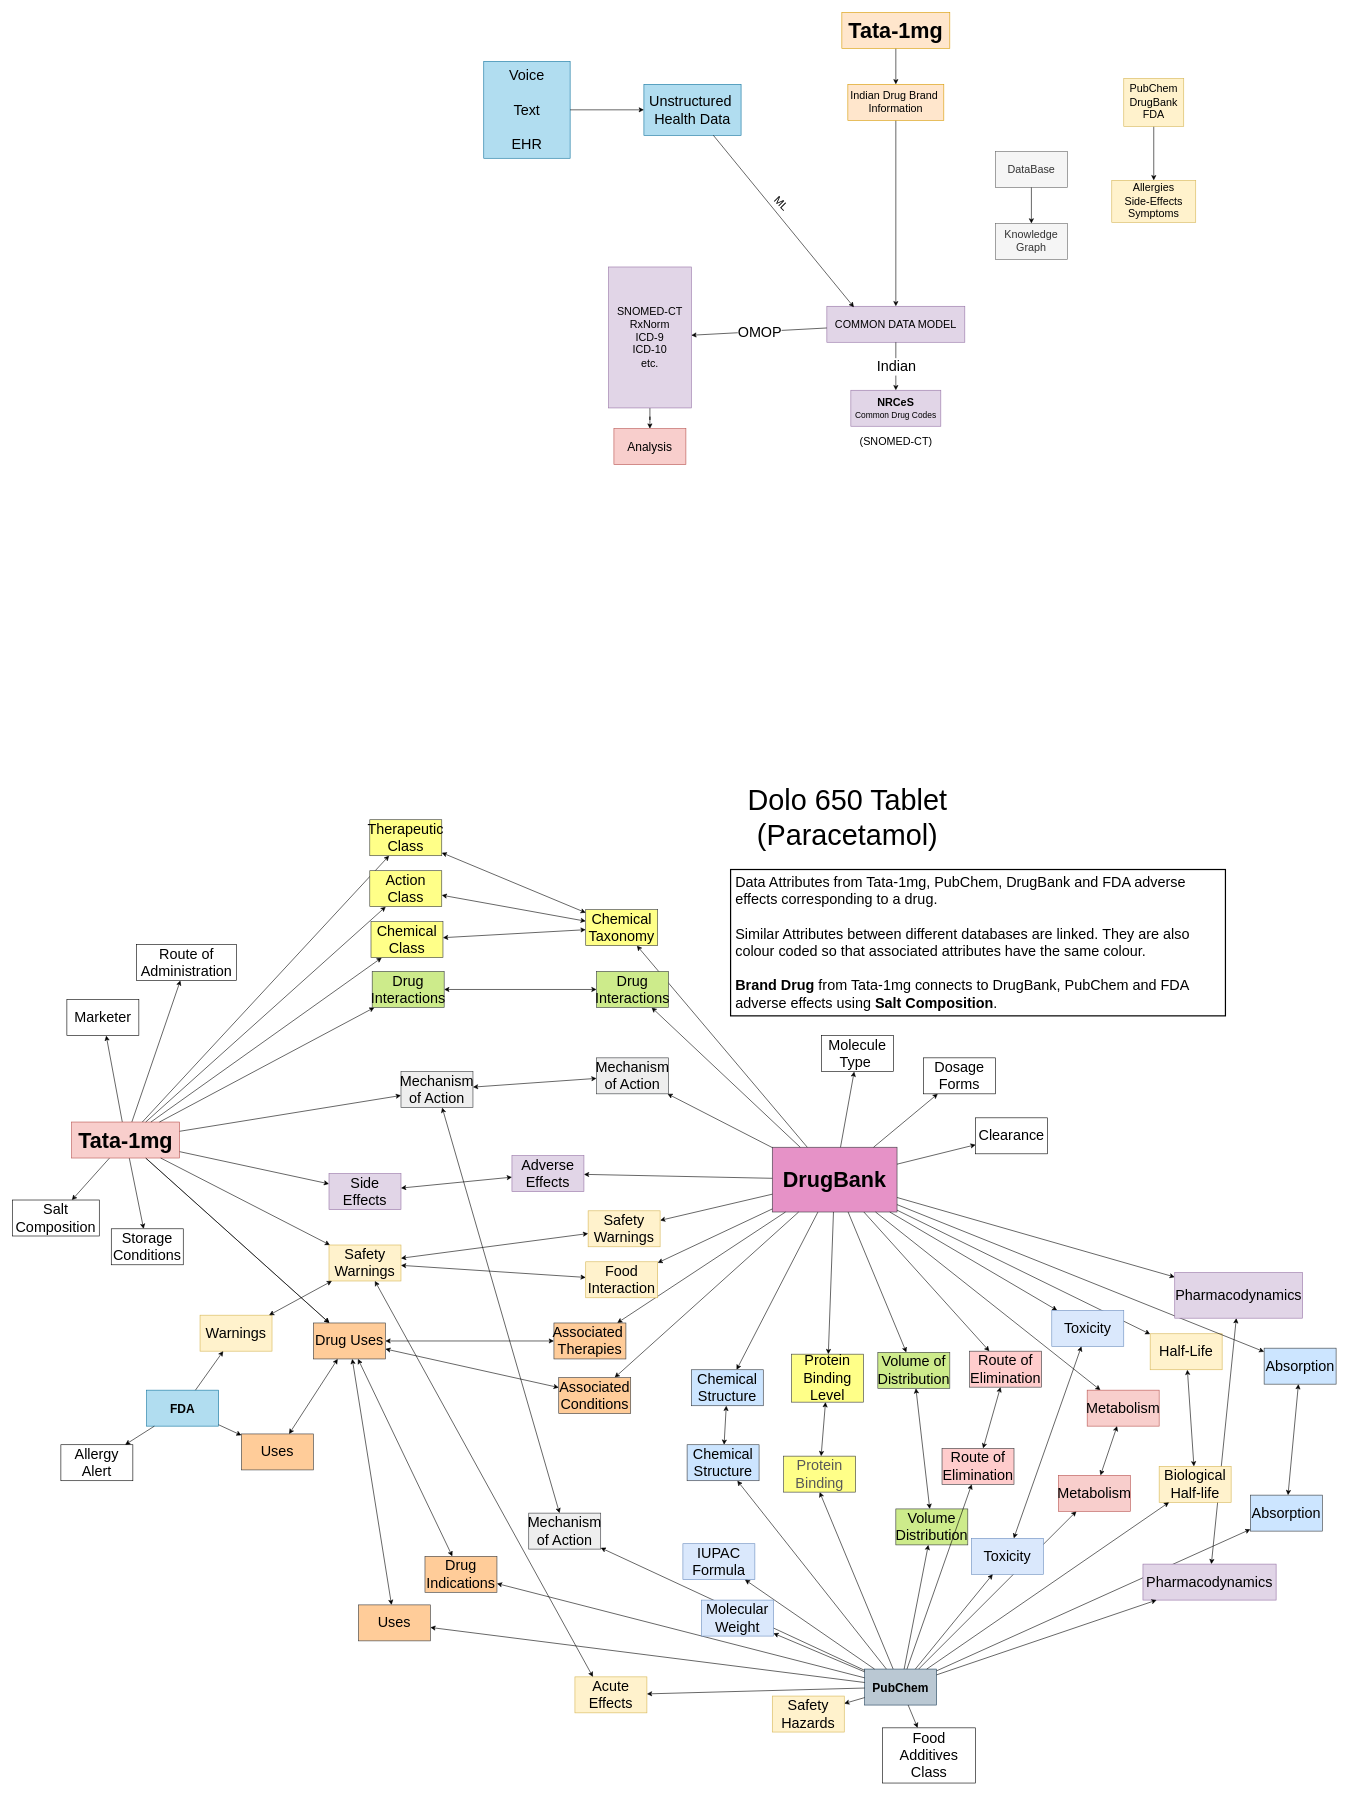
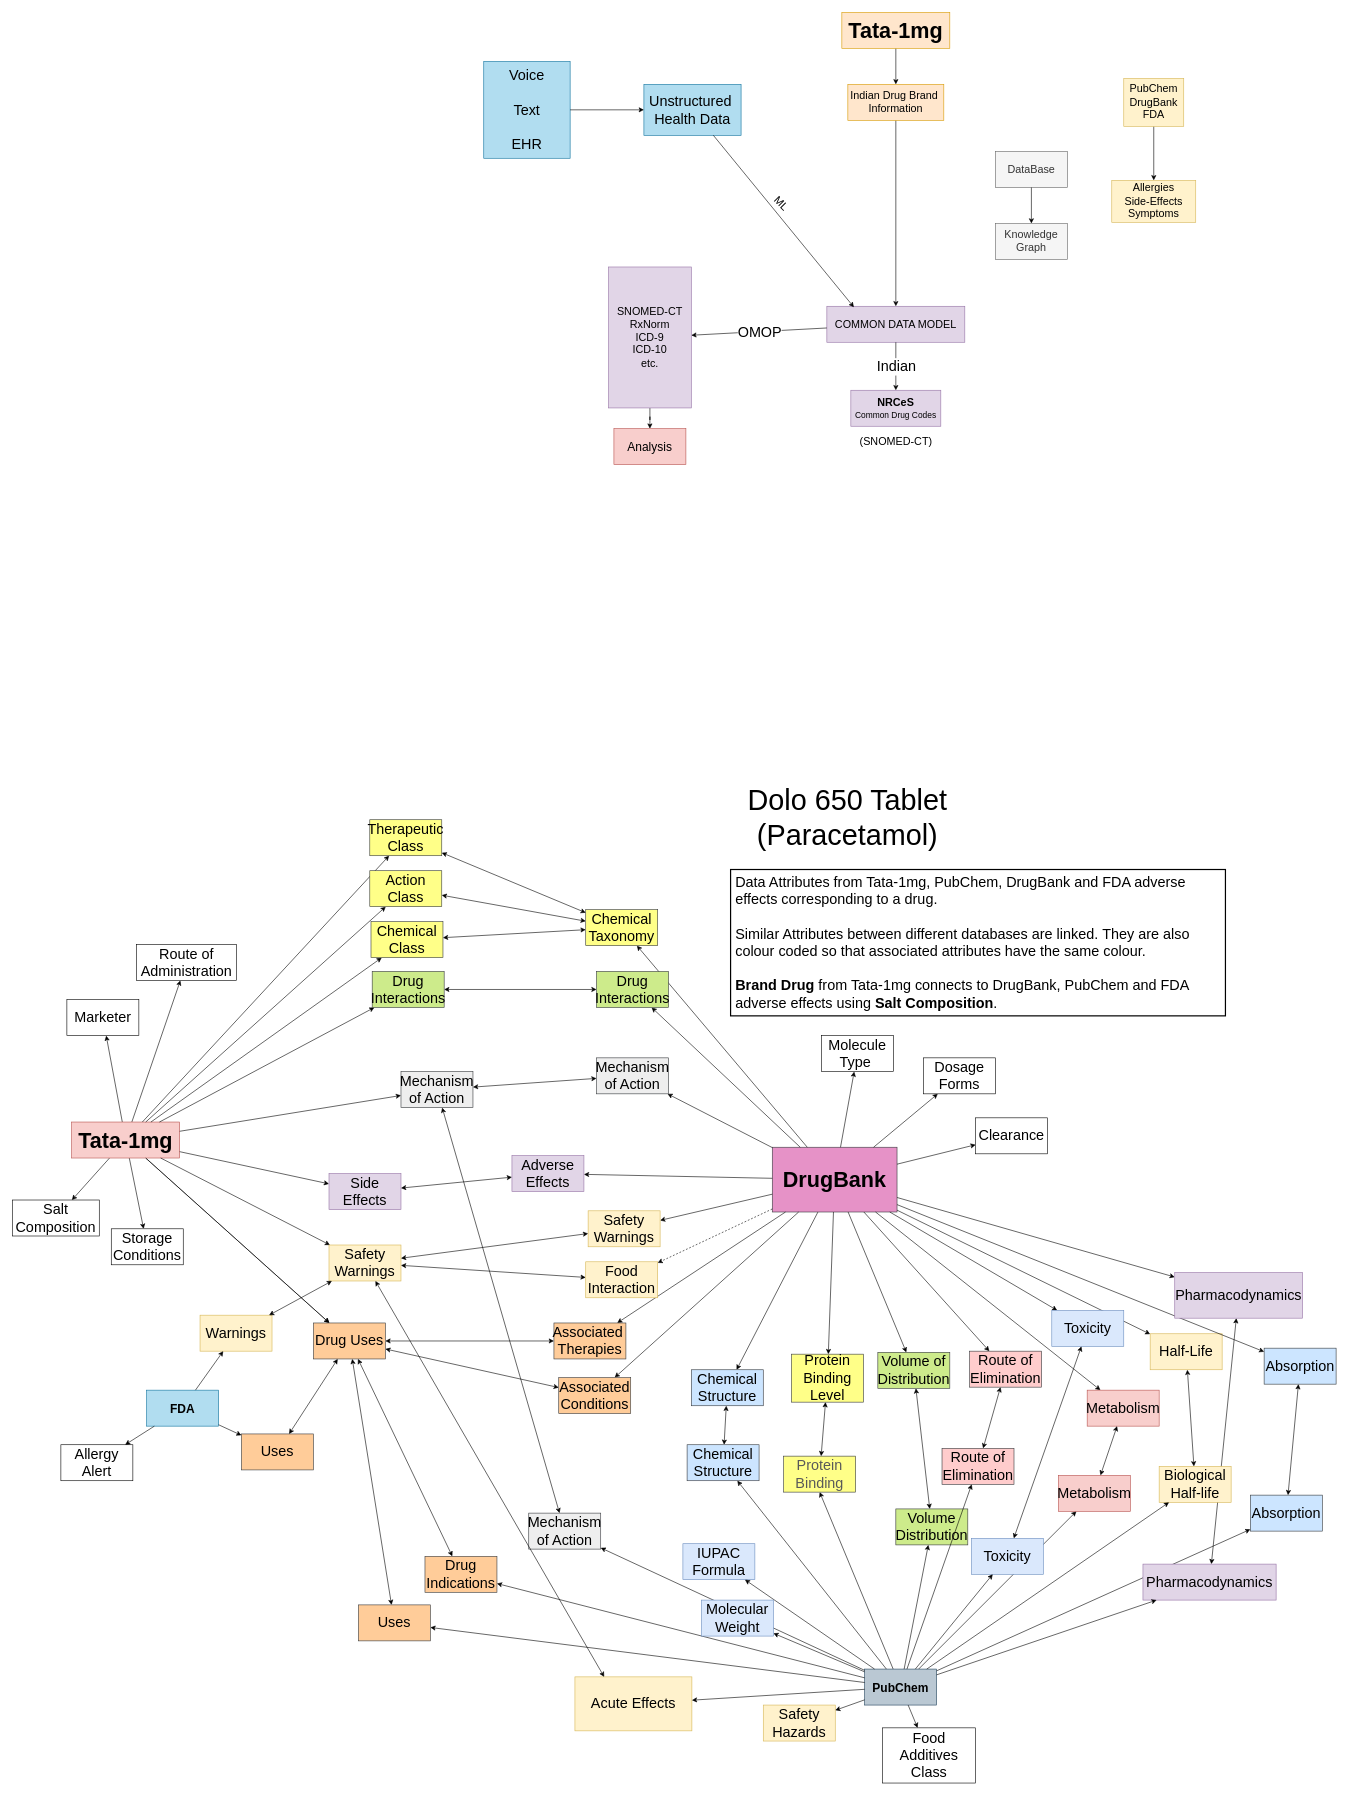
(716, 1236) -> (716, 1236)
(611, 1695) -> (634, 1704)
(809, 1715) -> (800, 1724)
